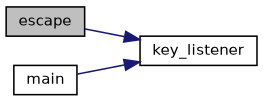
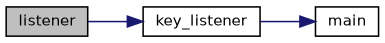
(45, 22) -> (47, 22)
(101, 70) -> (280, 22)
